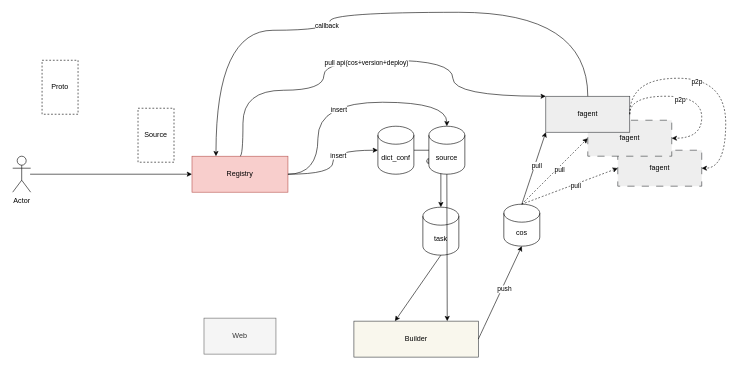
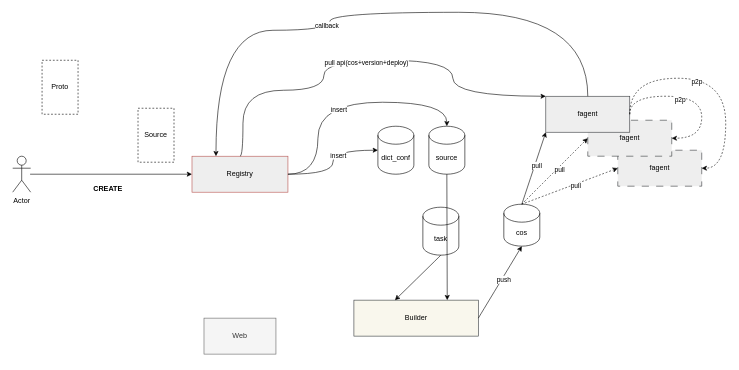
(240, 174) -> (240, 174)
none -> (108, 189)
(441, 201) -> none
(416, 339) -> (416, 318)
